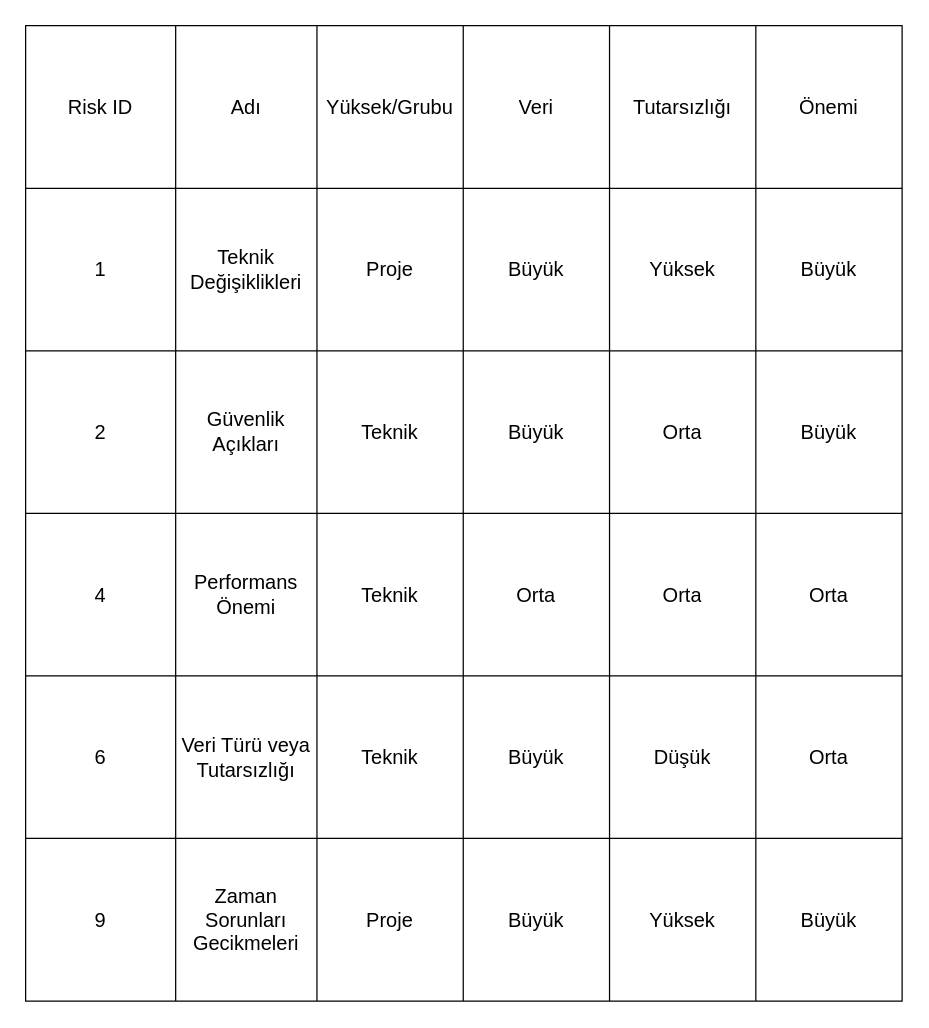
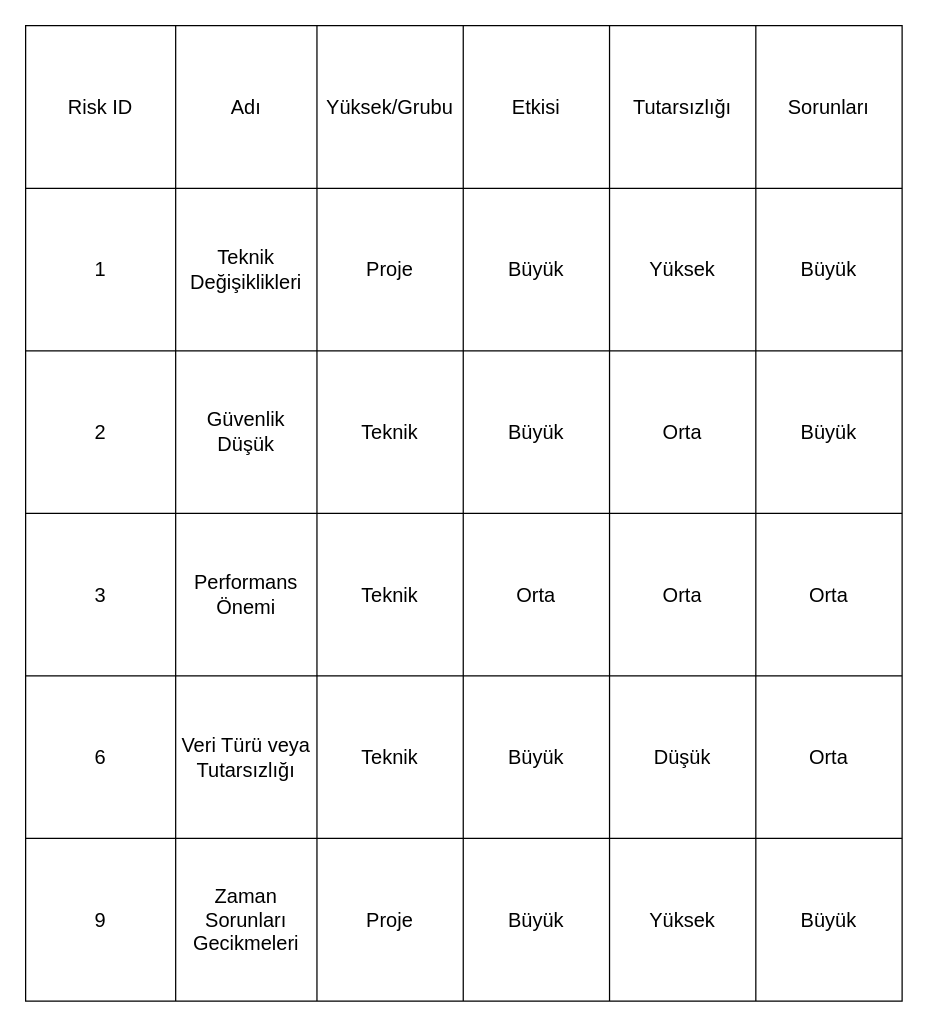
(536, 107) -> (536, 107)
(829, 107) -> (829, 107)
(246, 432) -> (246, 432)
(101, 594) -> (101, 594)
